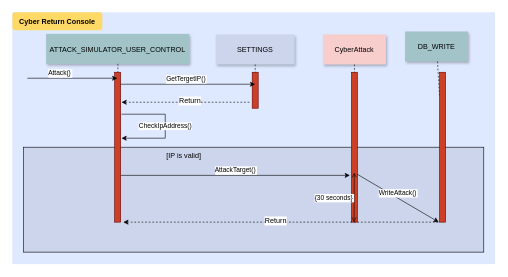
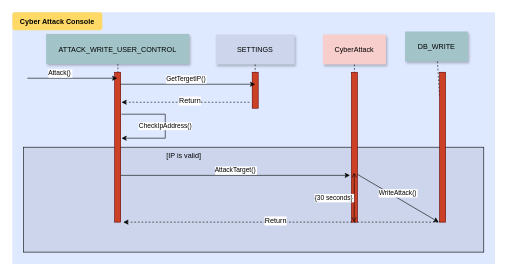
(57, 22) -> (57, 22)
(117, 49) -> (117, 49)
